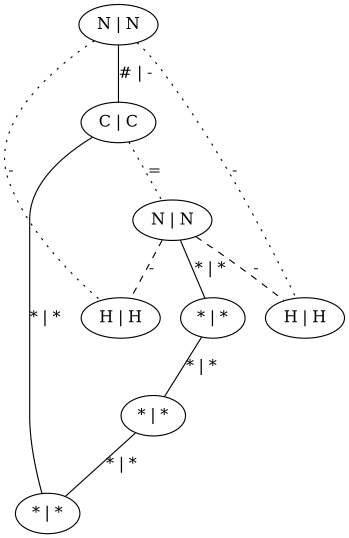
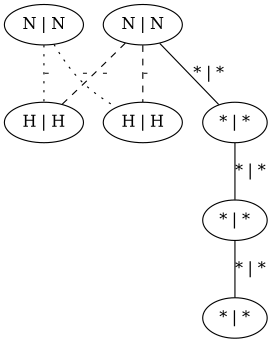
(118, 122) -> none
